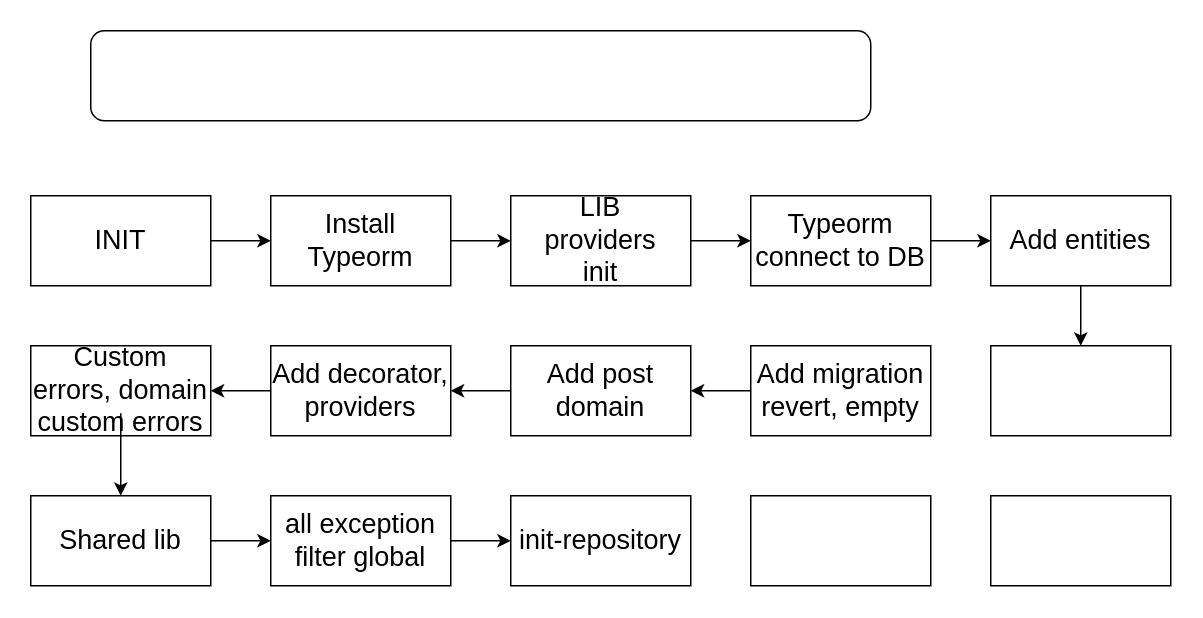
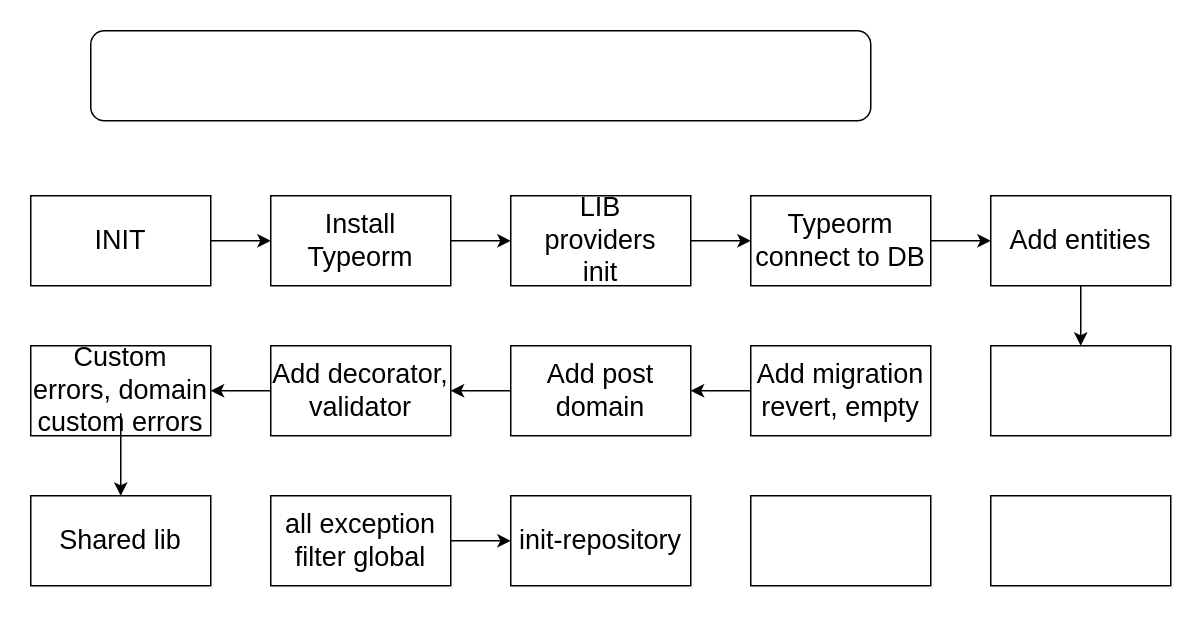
(361, 391) -> (361, 391)
(236, 541) -> none
